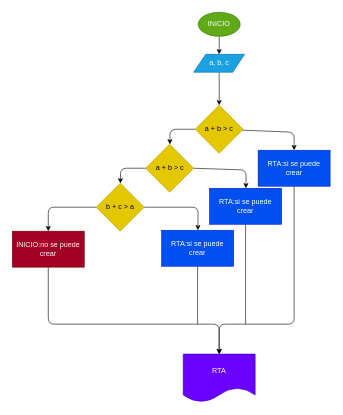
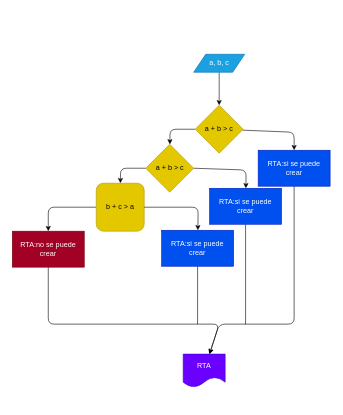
(219, 24) -> none
(219, 48) -> none
(120, 207) -> (120, 207)
(48, 249) -> (48, 249)
(219, 378) -> (204, 371)
